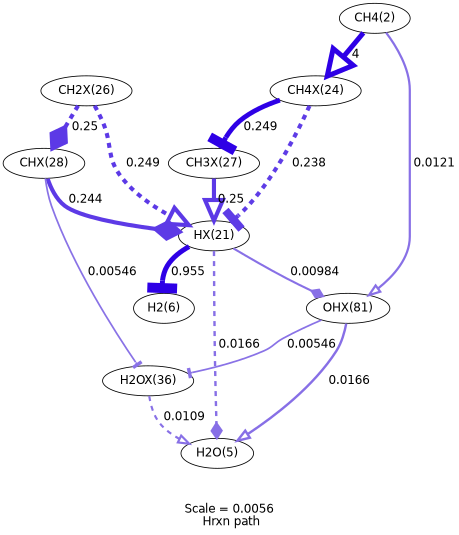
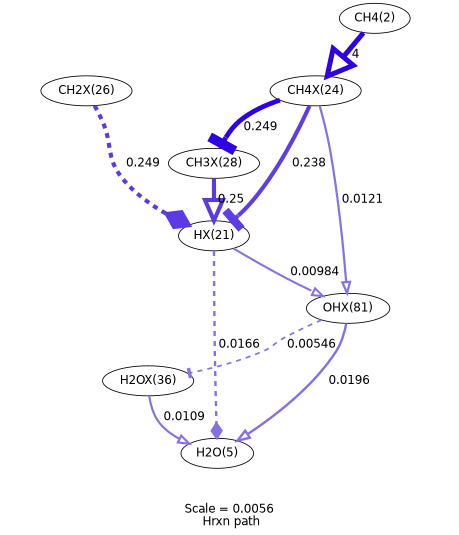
(44, 163) -> none
(214, 163) -> (214, 163)
(410, 163) -> (337, 193)
(279, 164) -> (279, 164)
(116, 169) -> (116, 169)
(272, 270) -> (272, 270)
(164, 308) -> none
(259, 353) -> (259, 353)
(348, 381) -> (348, 381)
(159, 422) -> (159, 422)
